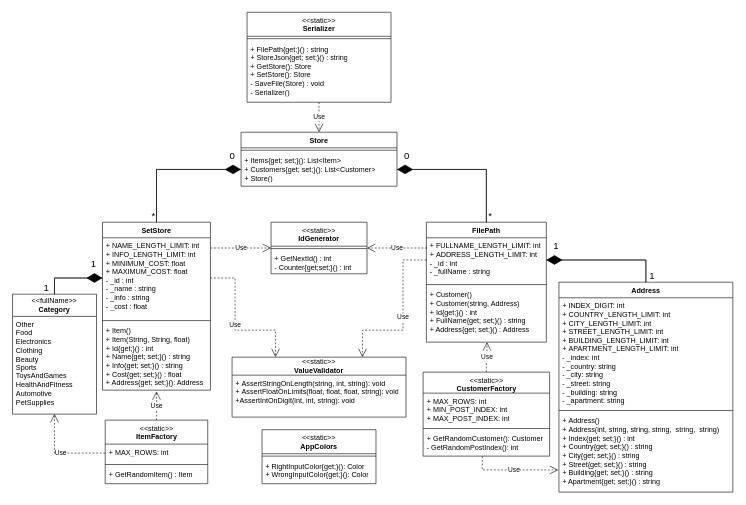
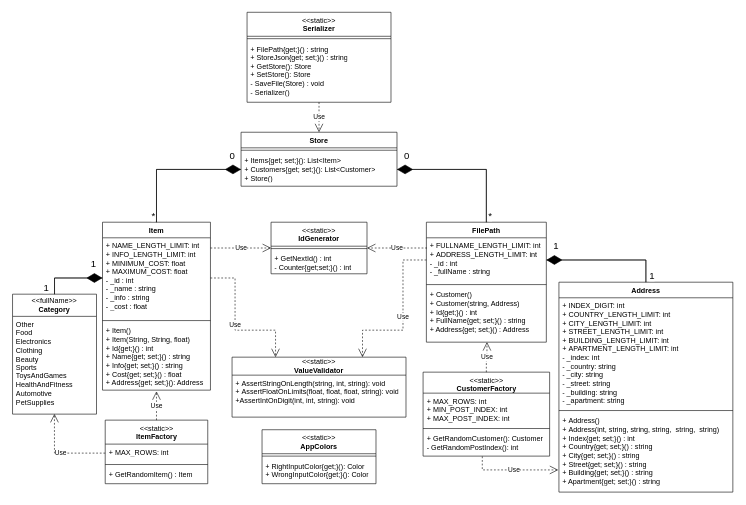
(156, 231) -> (156, 231)
